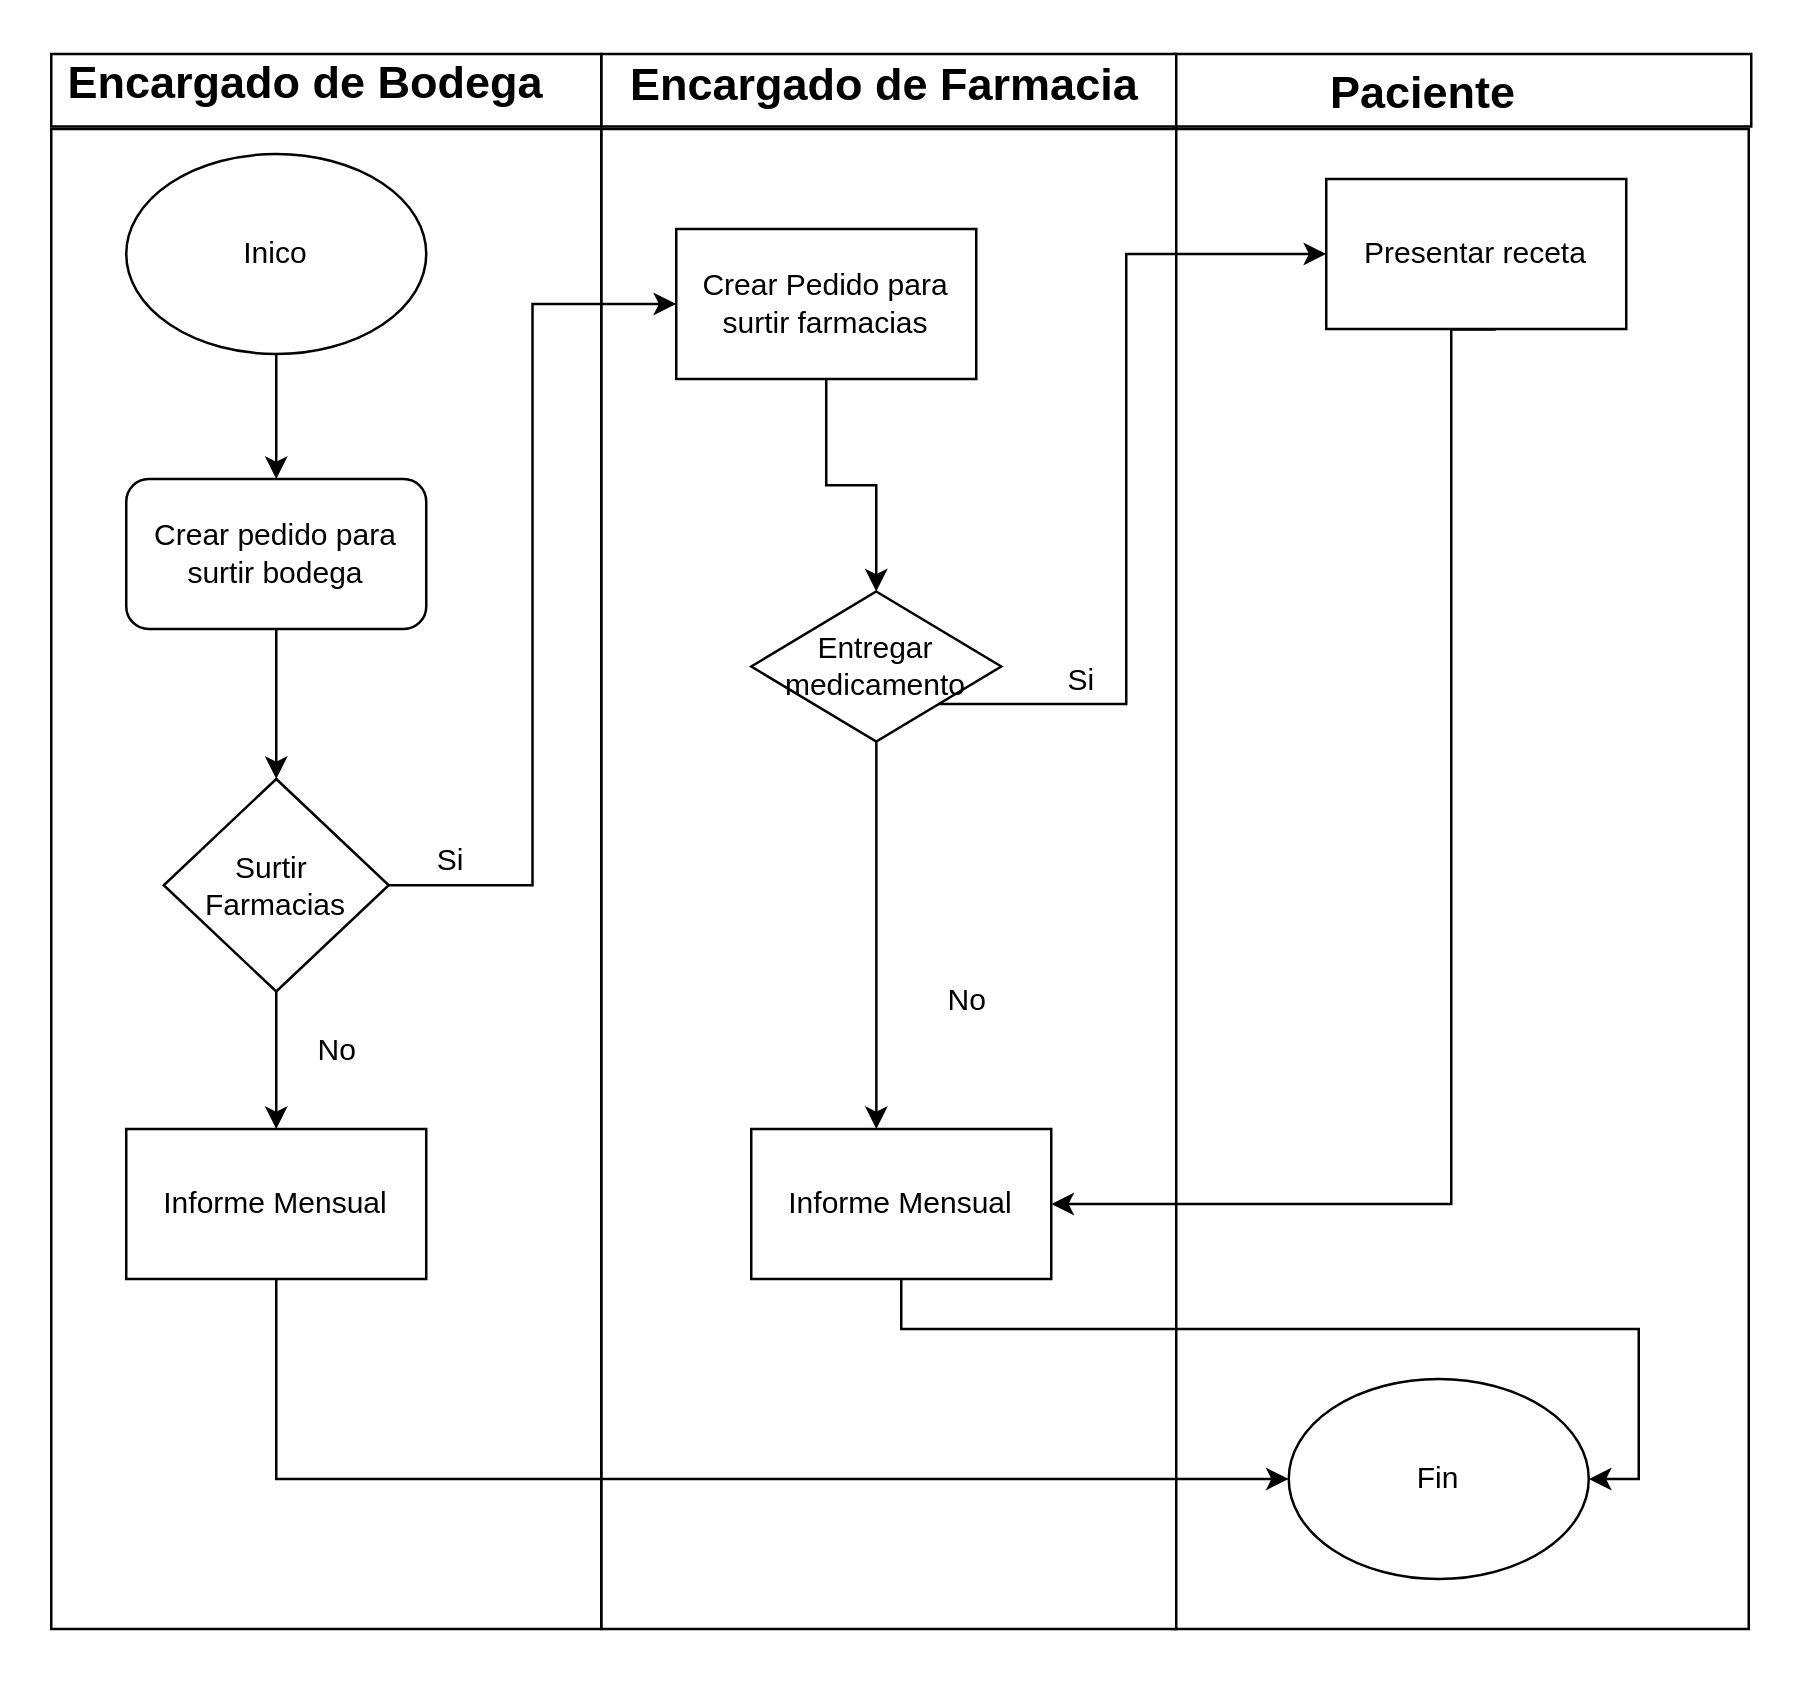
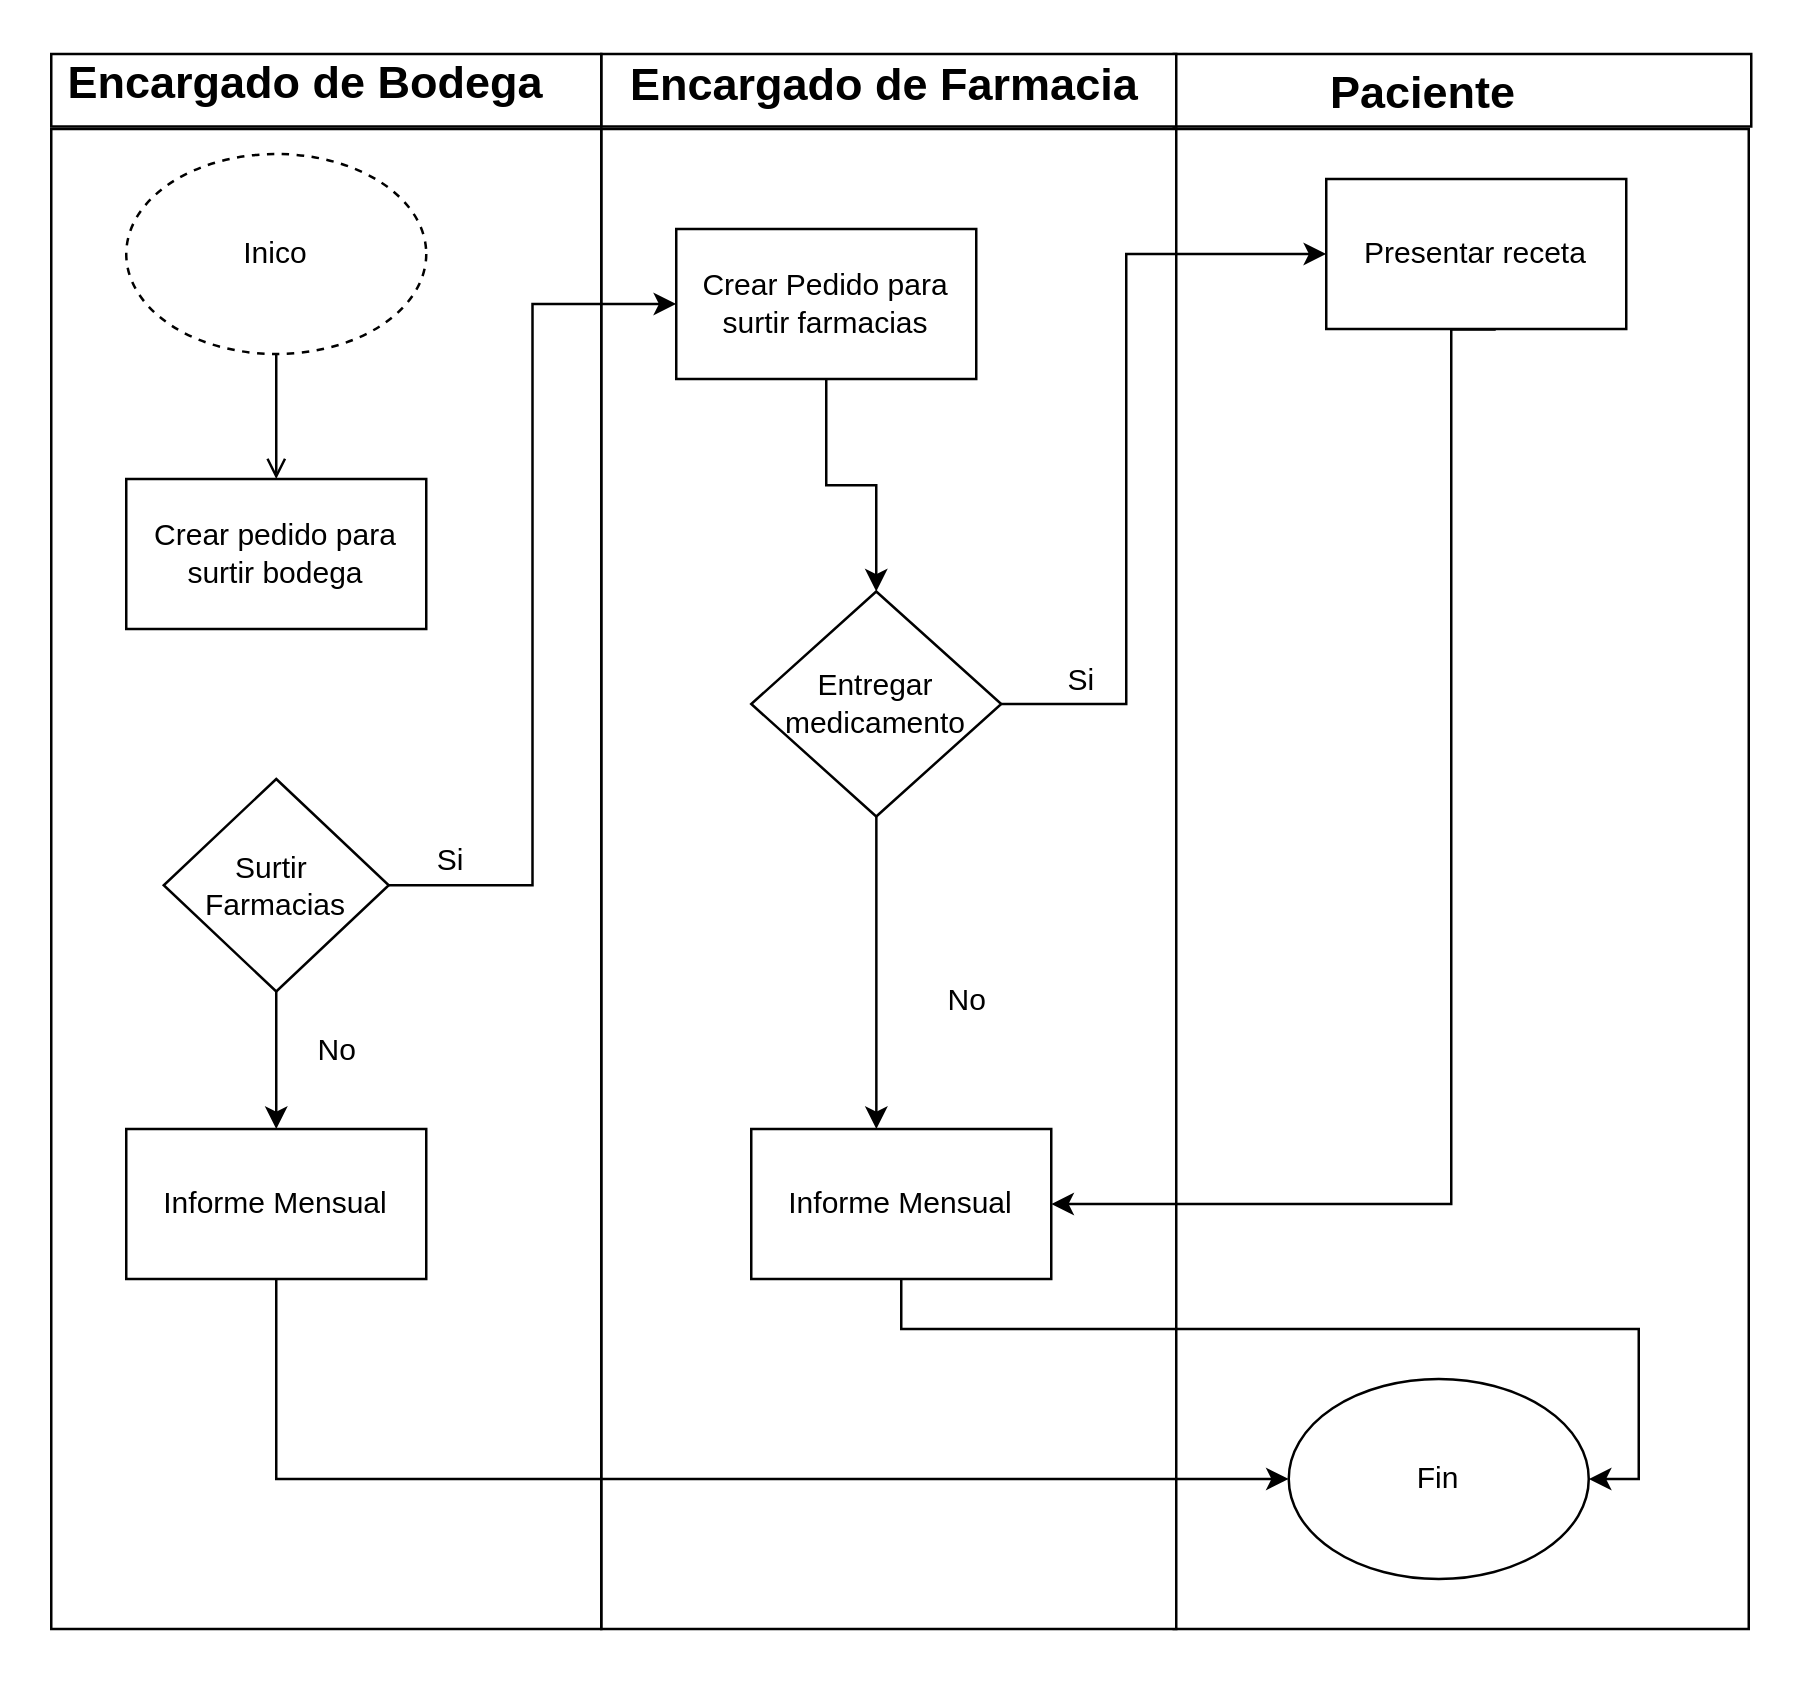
(276, 254) -> (276, 254)
(276, 461) -> (276, 465)
(276, 554) -> (276, 554)
(876, 666) -> (876, 704)
(276, 696) -> none
